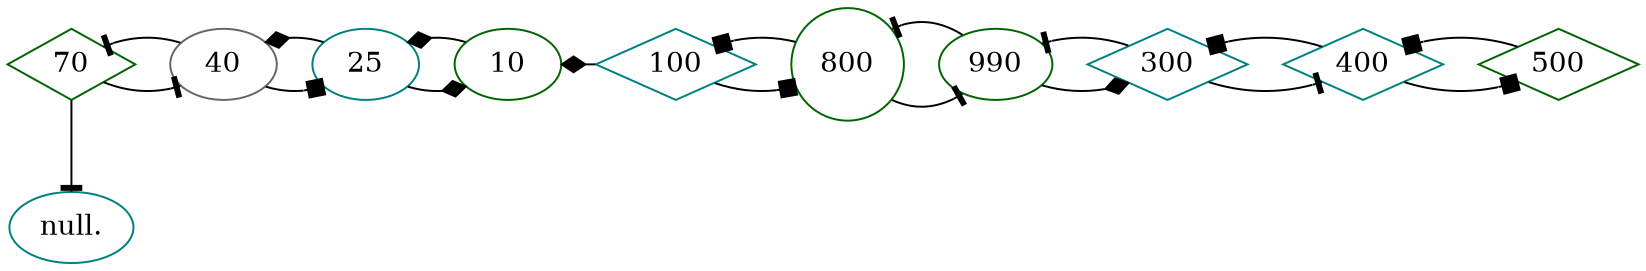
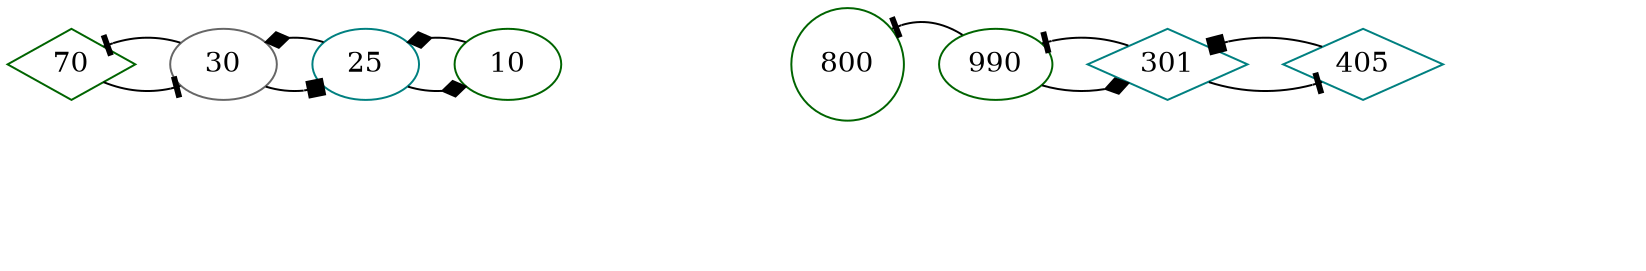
(224, 64) -> (224, 64)
(676, 64) -> none
(1168, 64) -> (1168, 64)
(1363, 64) -> (1363, 64)
(1559, 64) -> none
(923, 107) -> none
(71, 228) -> none
